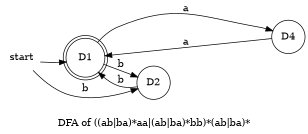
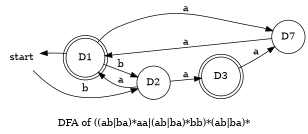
(288, 37) -> (288, 37)
(50, 62) -> (57, 53)
none -> (221, 76)
(121, 80) -> (121, 80)
